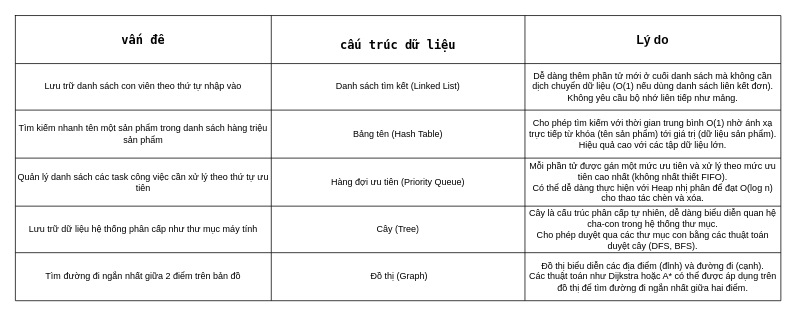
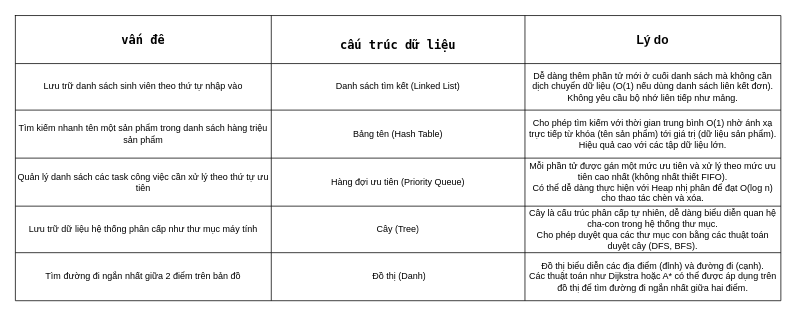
(143, 87) -> (143, 87)
(398, 276) -> (398, 276)
